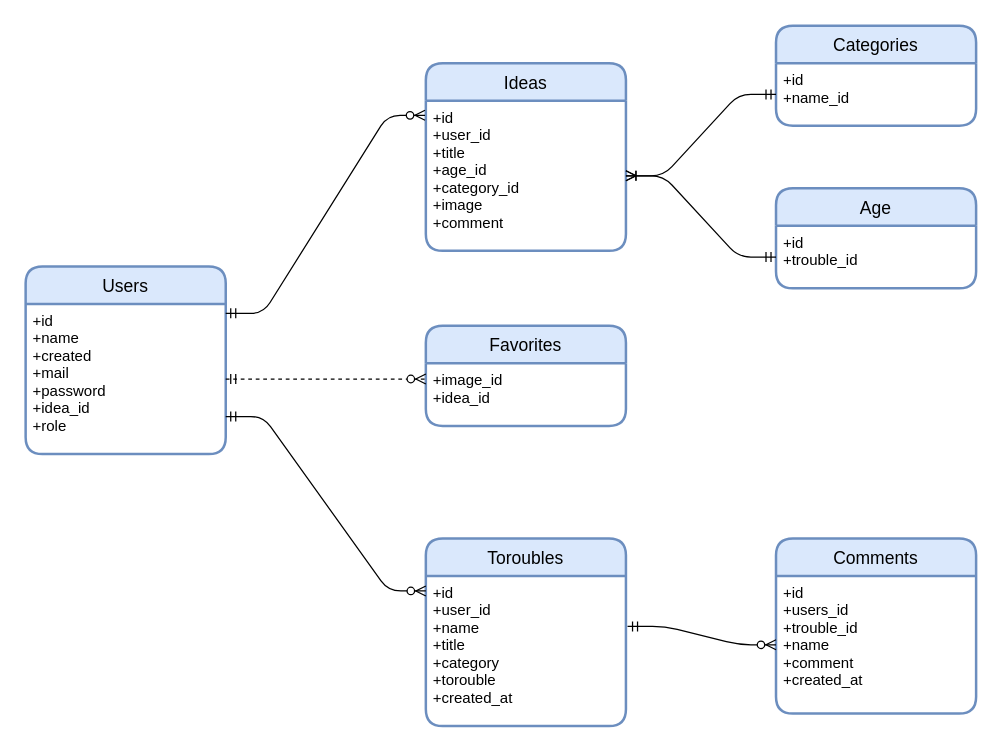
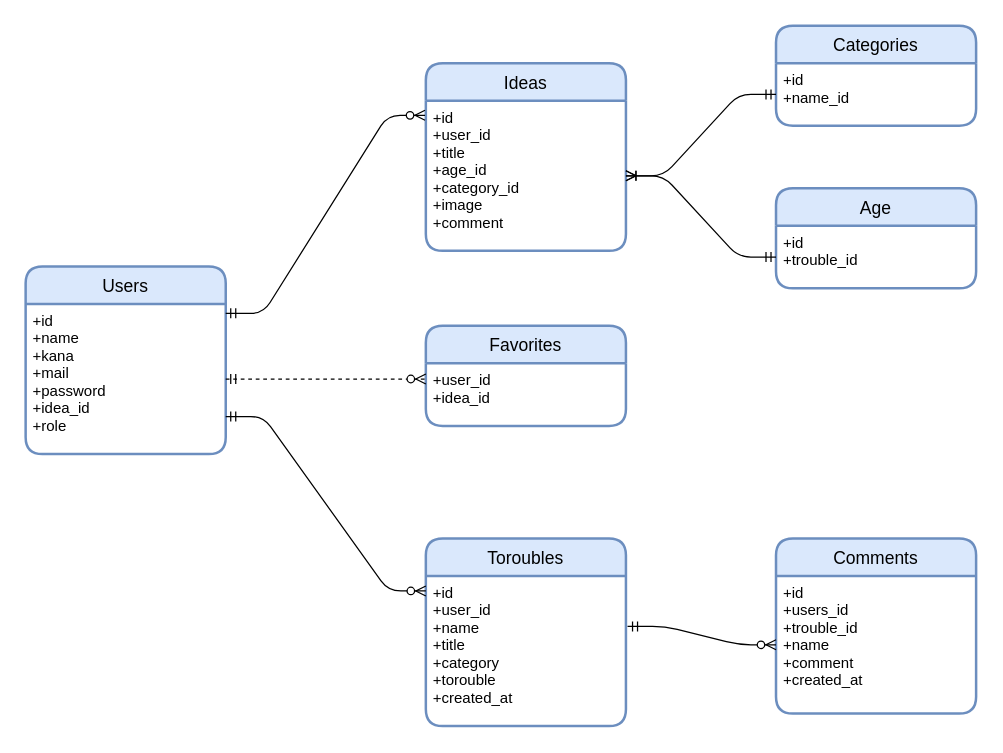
(43, 321) -> (43, 321)
(466, 380) -> (464, 380)
